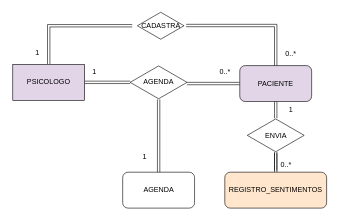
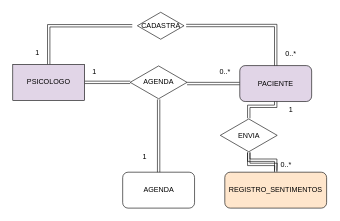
(276, 136) -> (249, 136)
